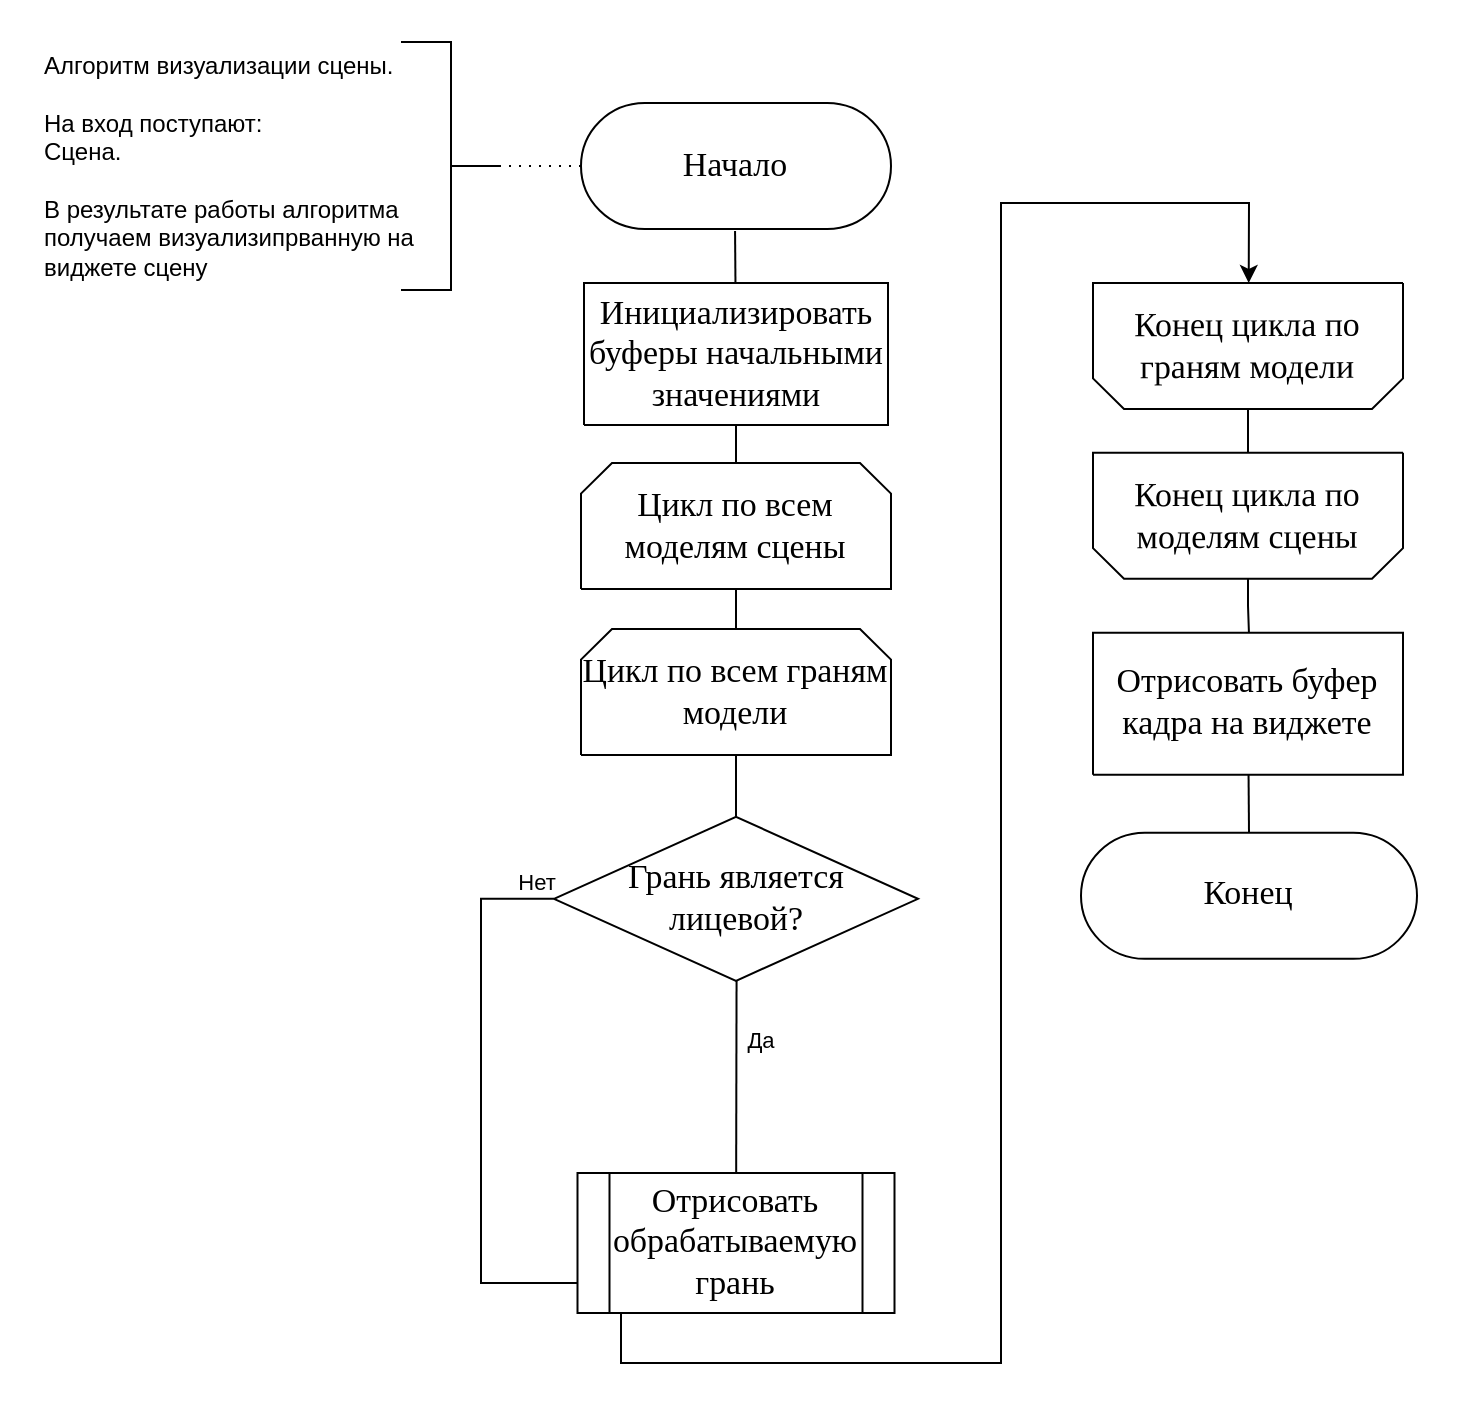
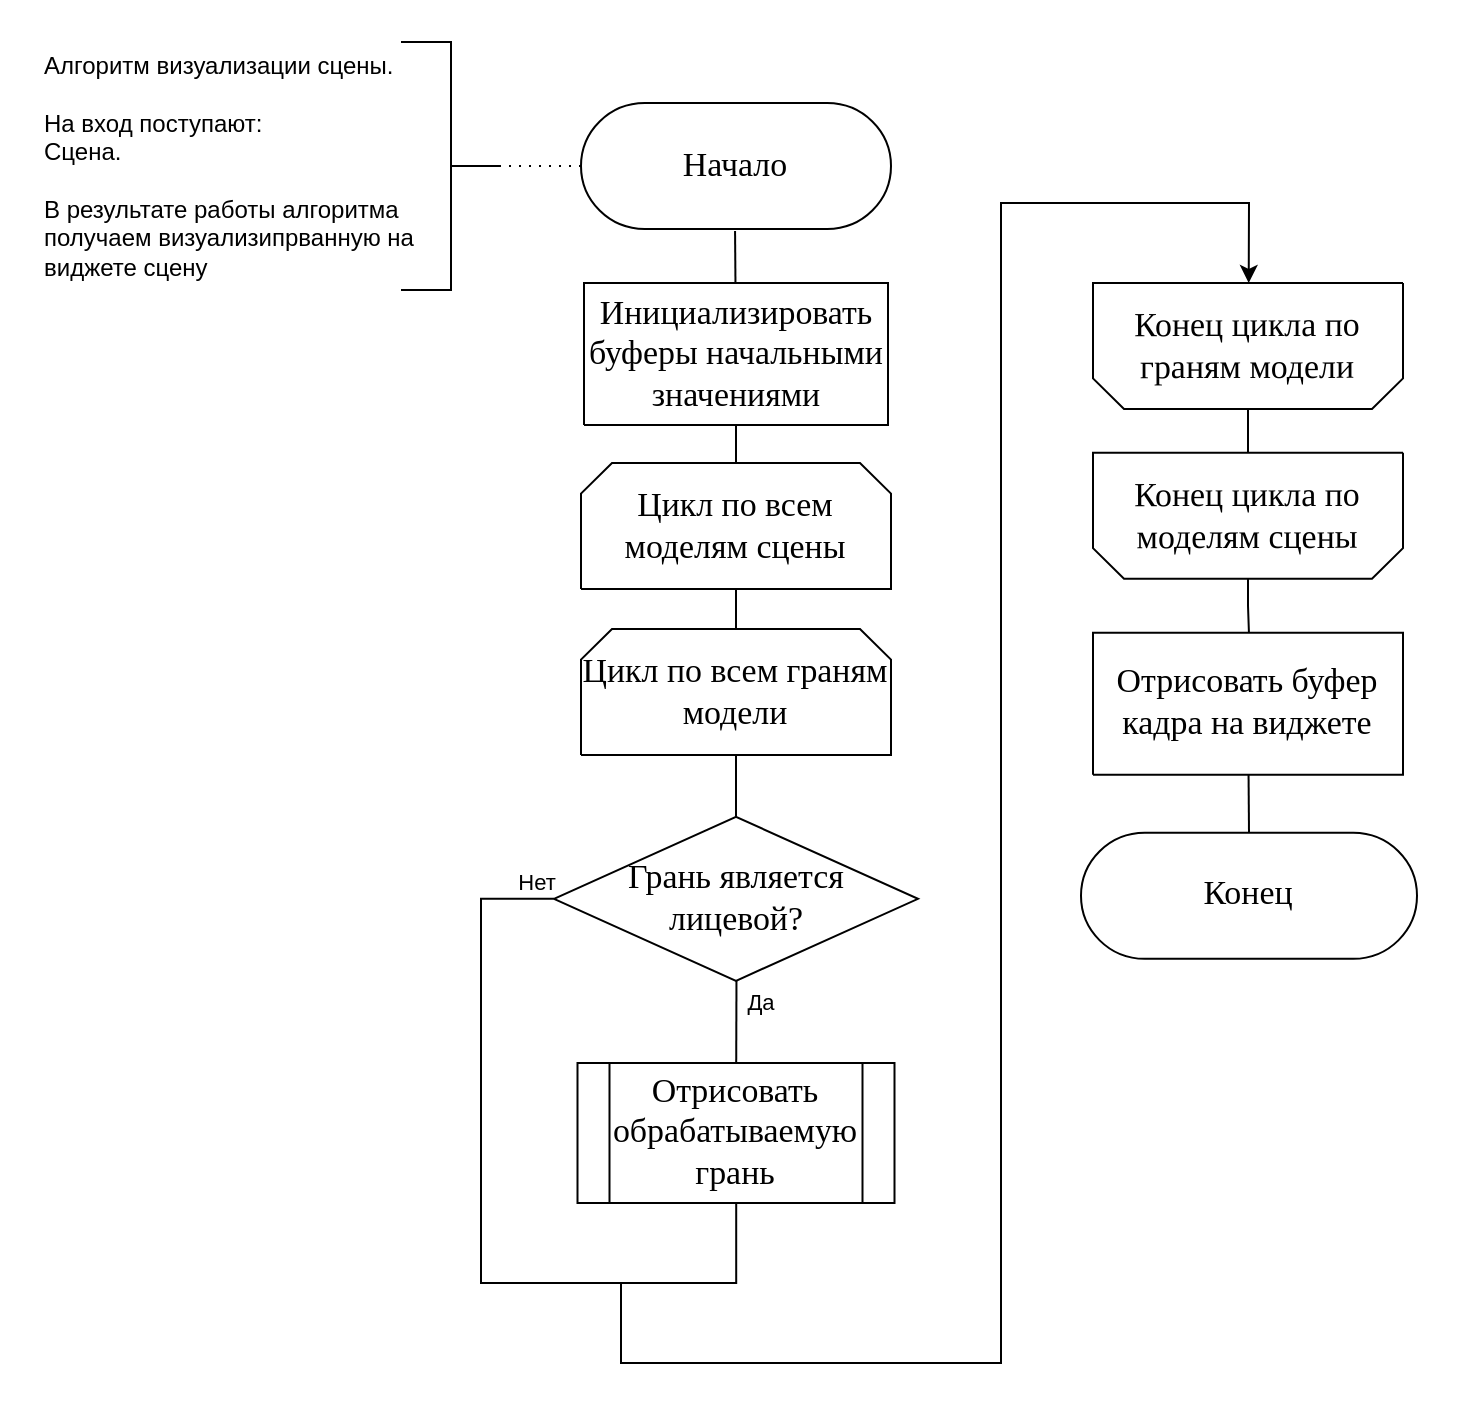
(736, 1243) -> (736, 1133)
